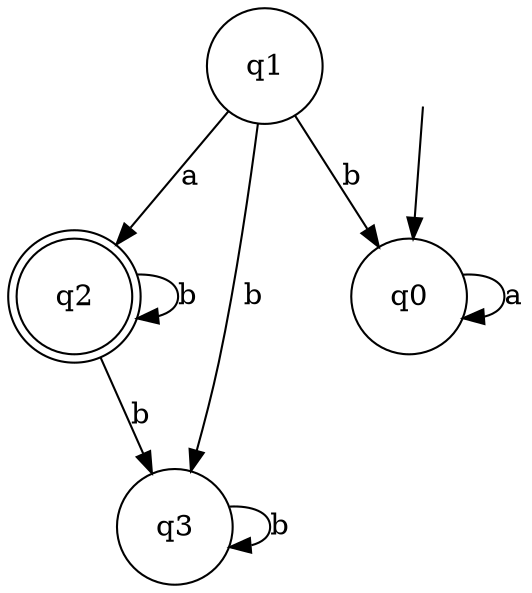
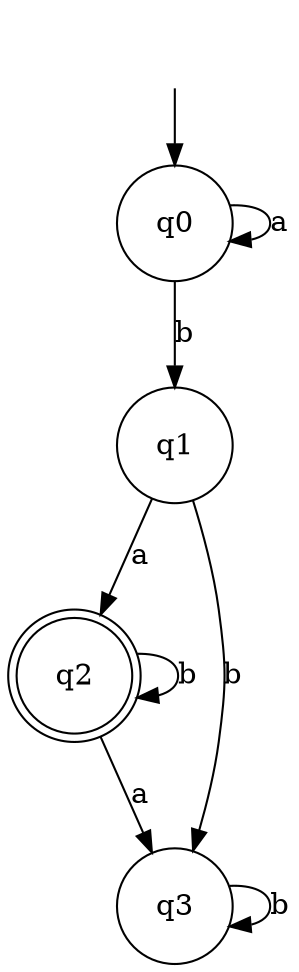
(331, 172) -> (175, 324)
(141, 416) -> (140, 795)
